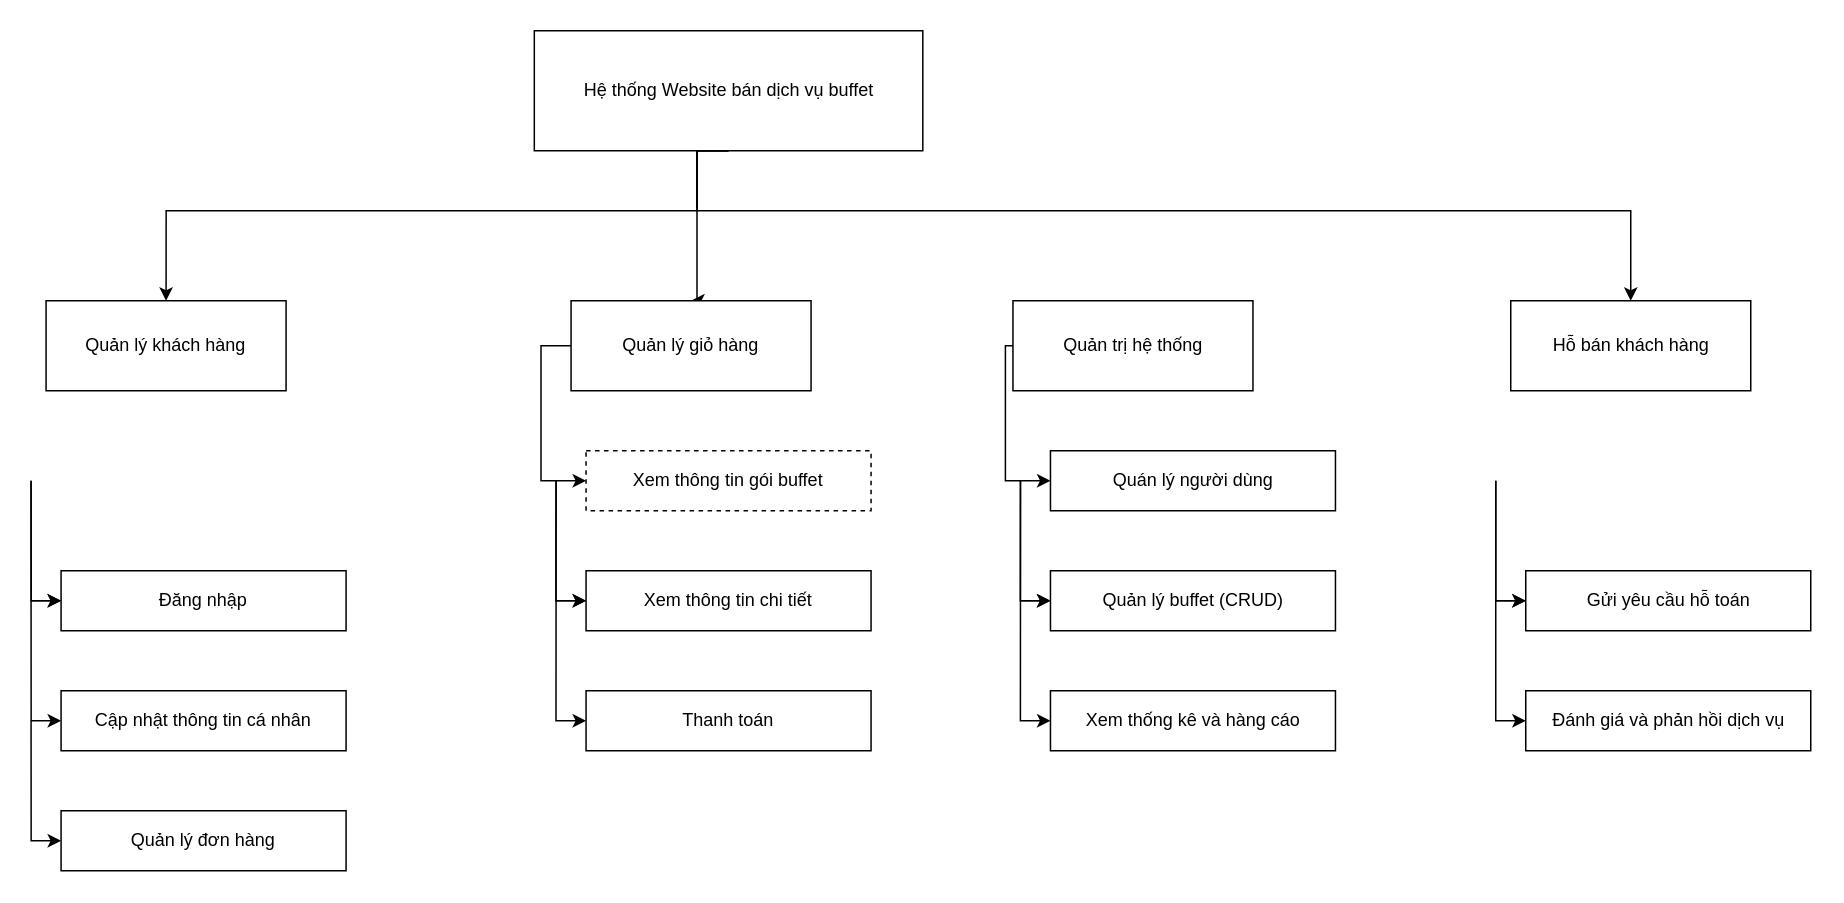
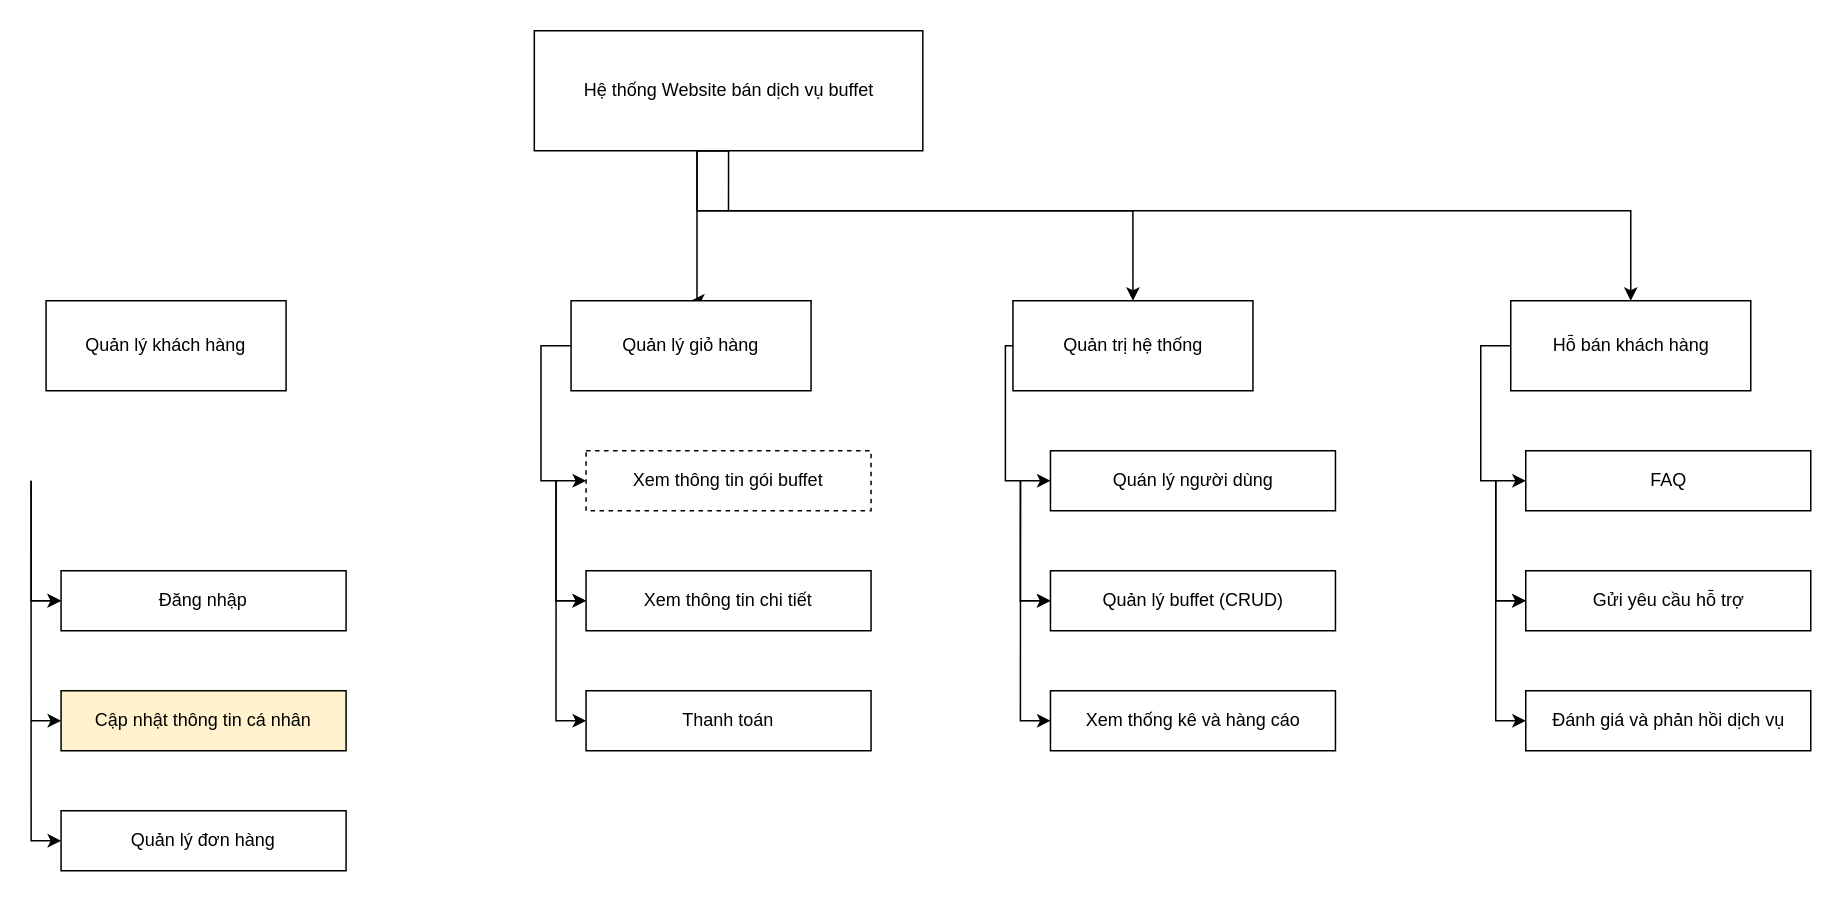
(390, 211) -> none
none -> (1133, 252)
none -> (1481, 416)
none -> (1668, 481)
(1669, 601) -> (1669, 601)
(203, 721) -> (203, 721)
